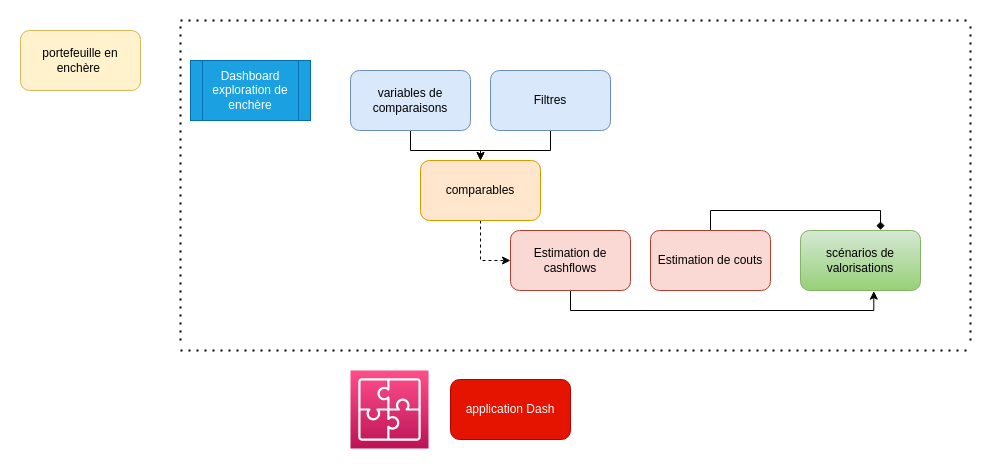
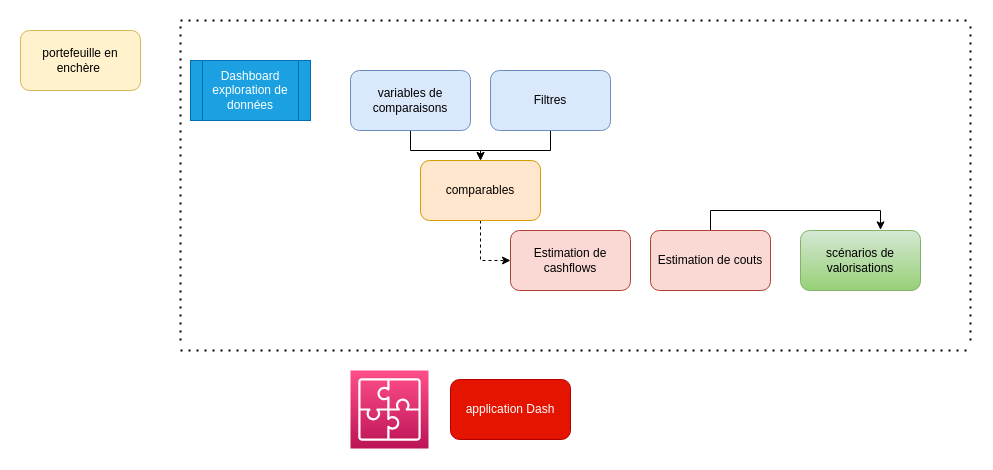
(251, 91) -> (251, 91)
(881, 220) -> (881, 221)
(718, 311) -> none
